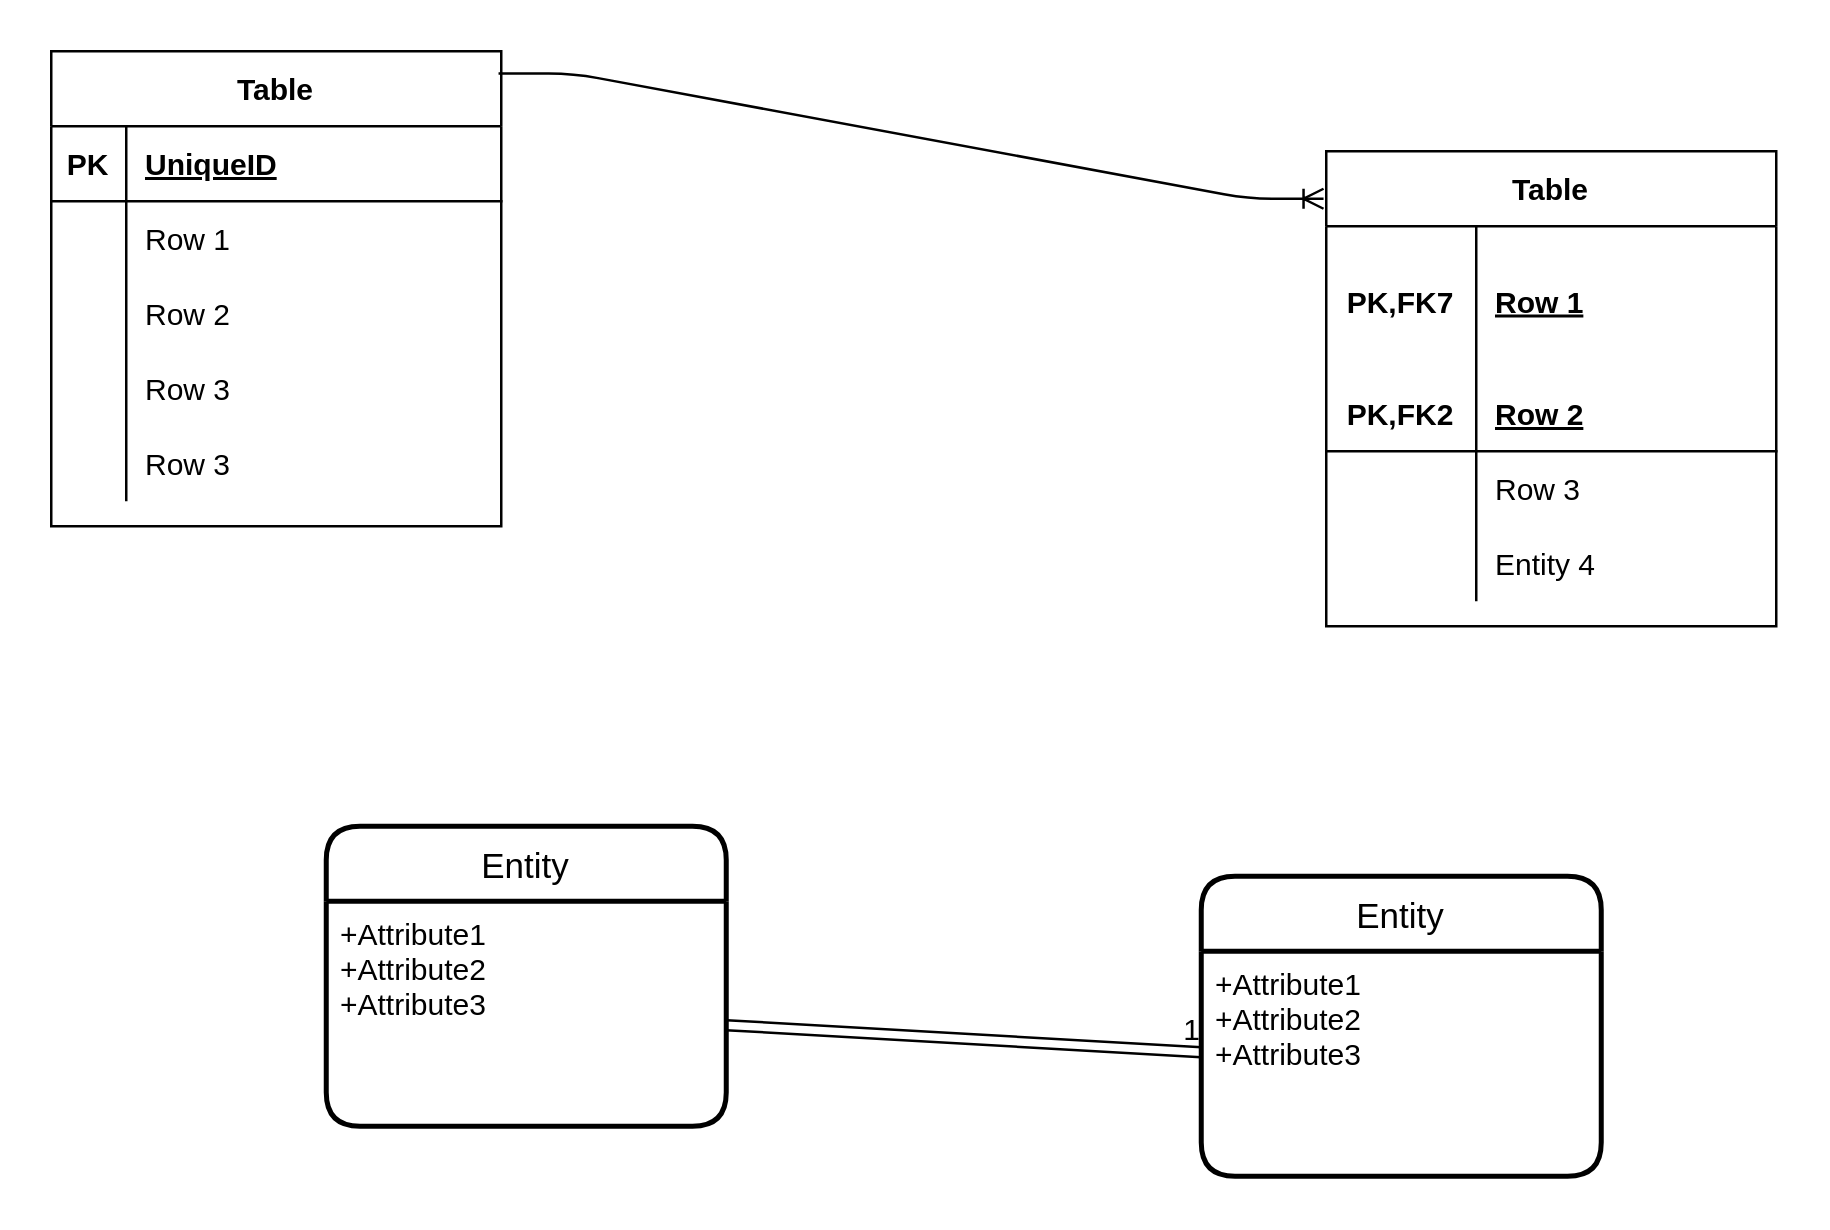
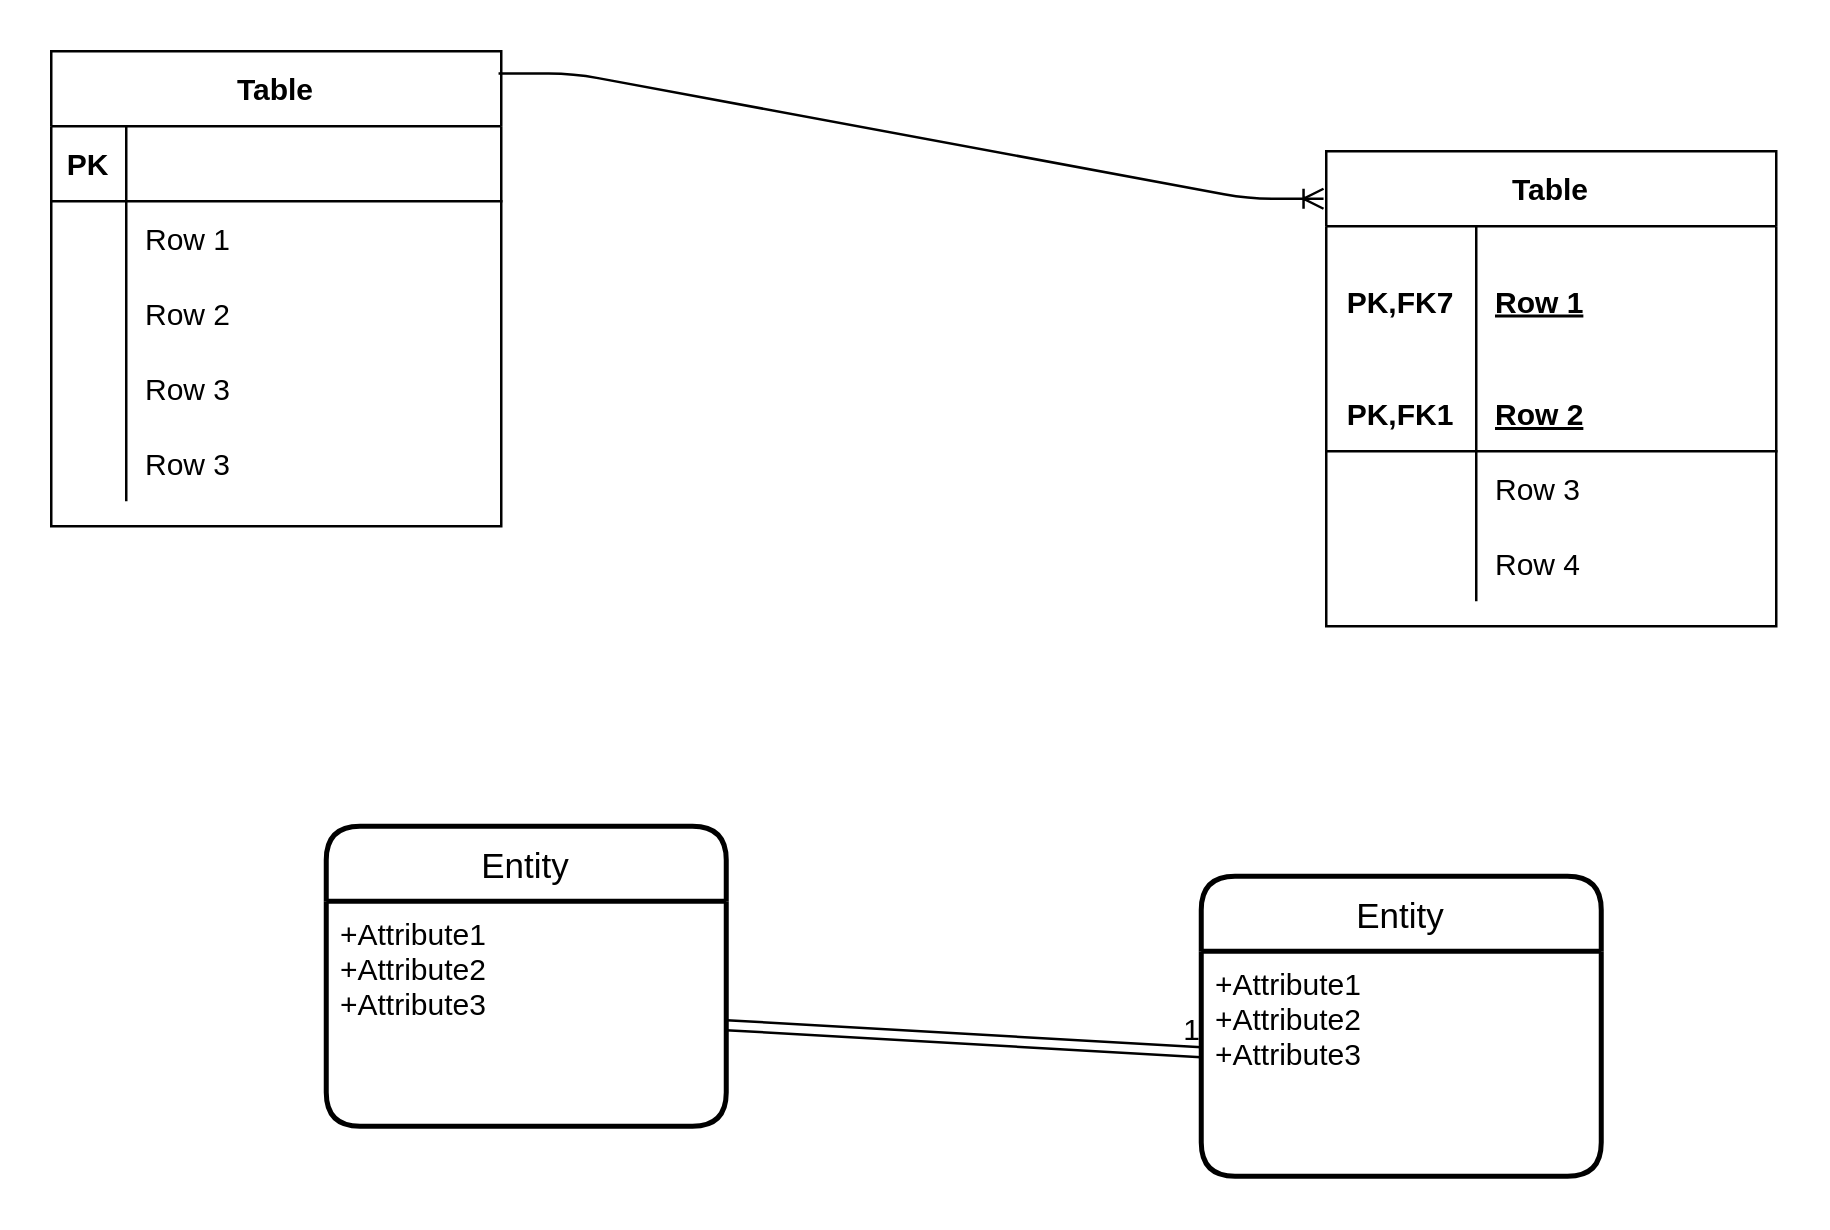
(314, 164) -> none
(1400, 415) -> (1400, 415)
(1554, 565) -> (1533, 565)
